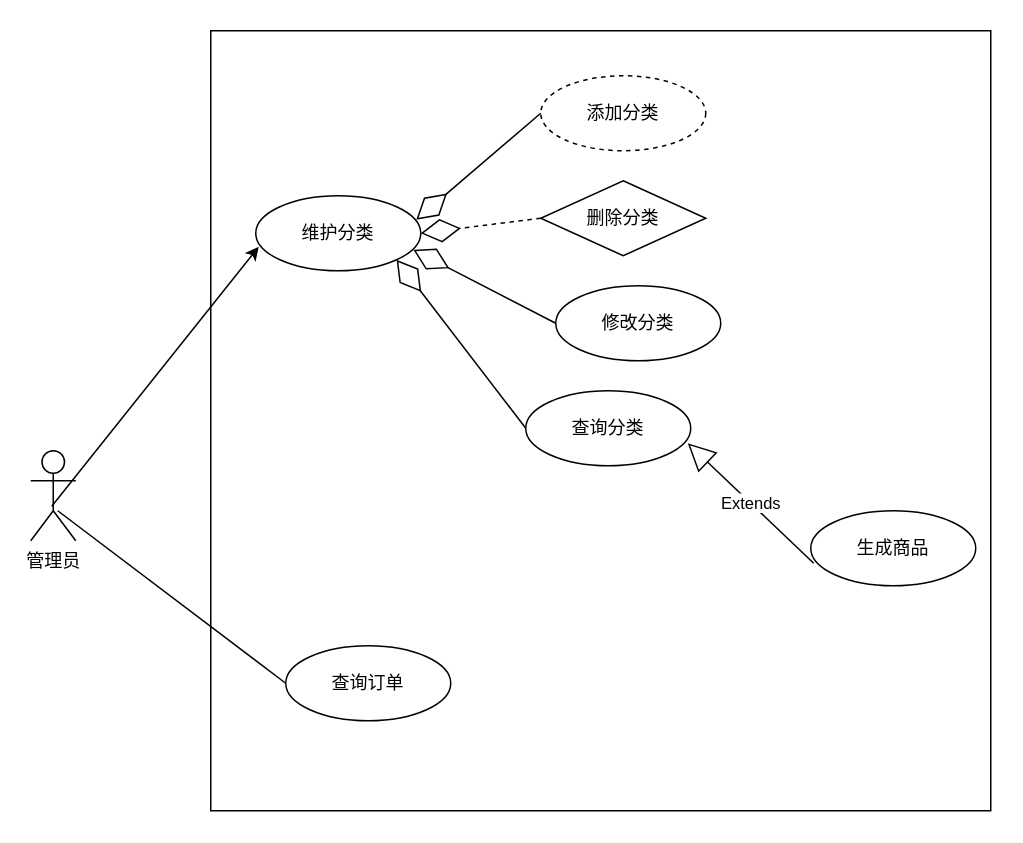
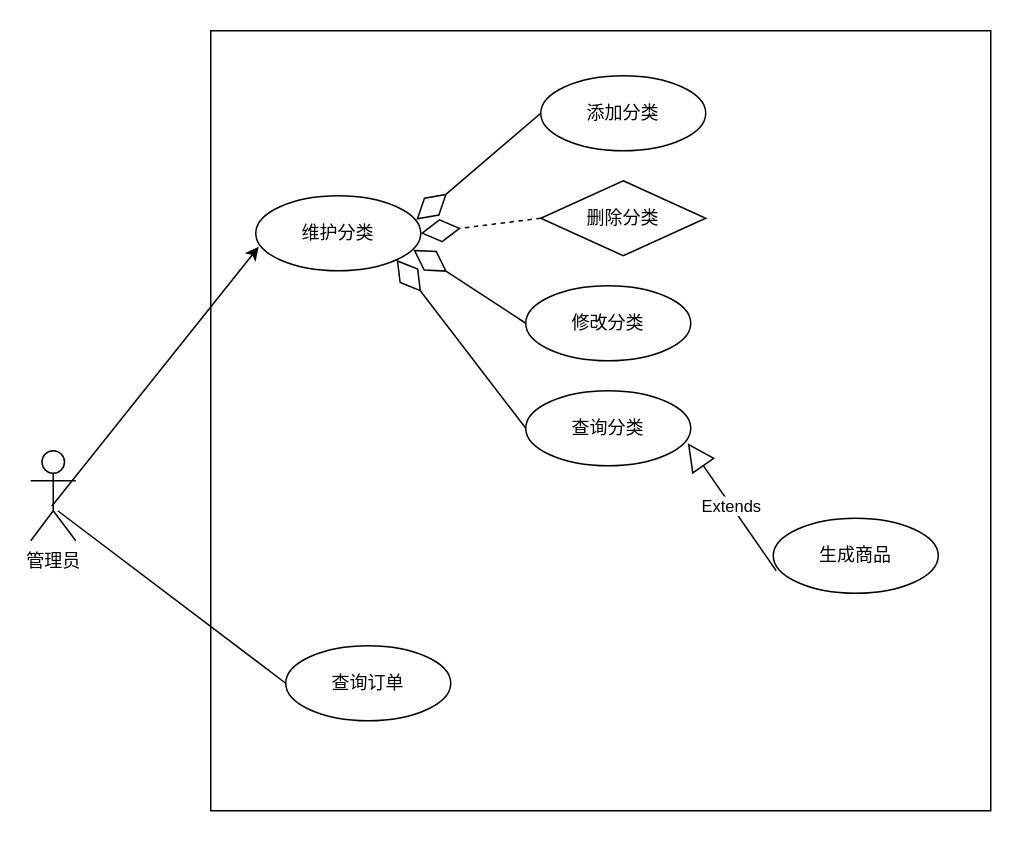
(623, 113) -> (623, 113)
(638, 323) -> (608, 323)
(893, 548) -> (856, 556)
